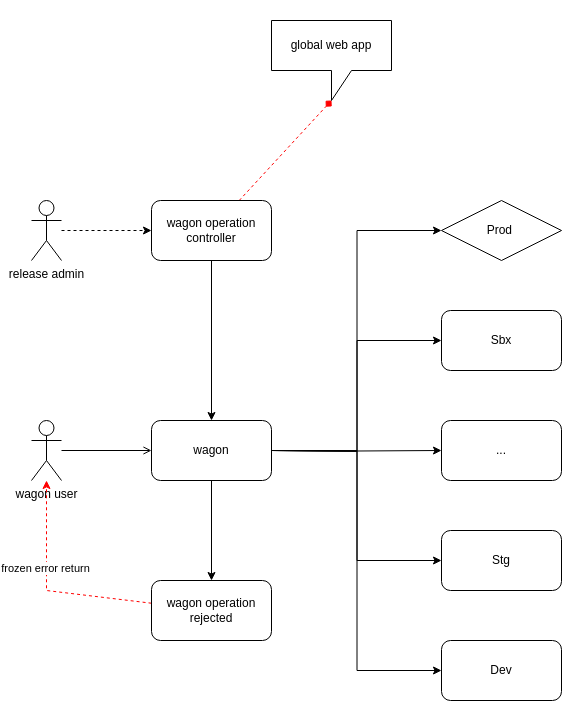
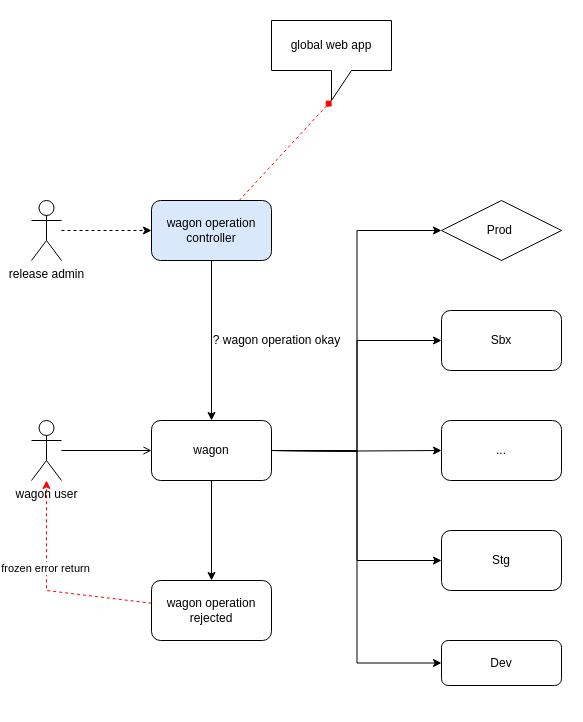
(212, 231) -> (212, 231)
none -> (277, 341)
(502, 671) -> (502, 663)
